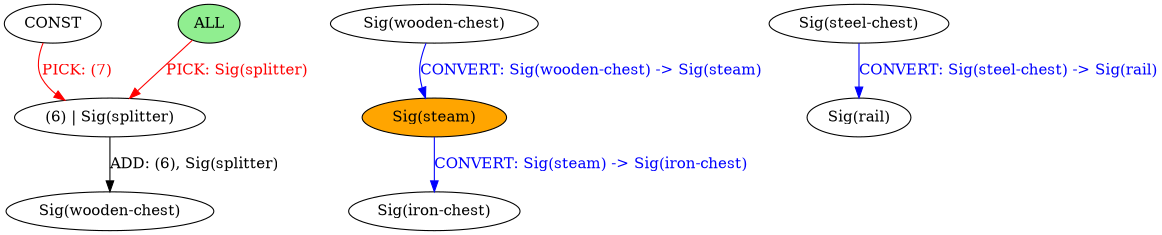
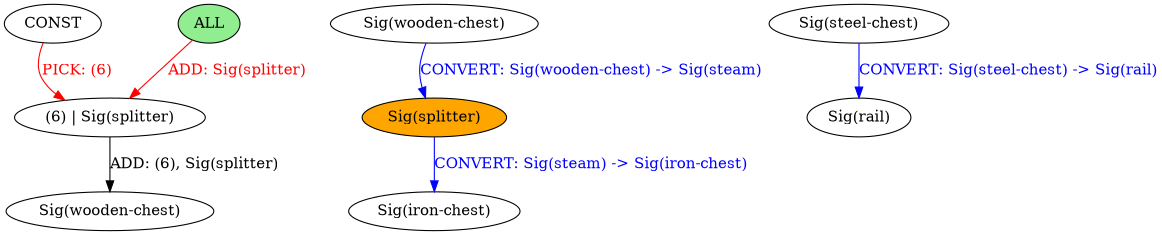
(77, 71) -> (77, 71)
(237, 71) -> (237, 71)
(434, 117) -> (434, 117)
